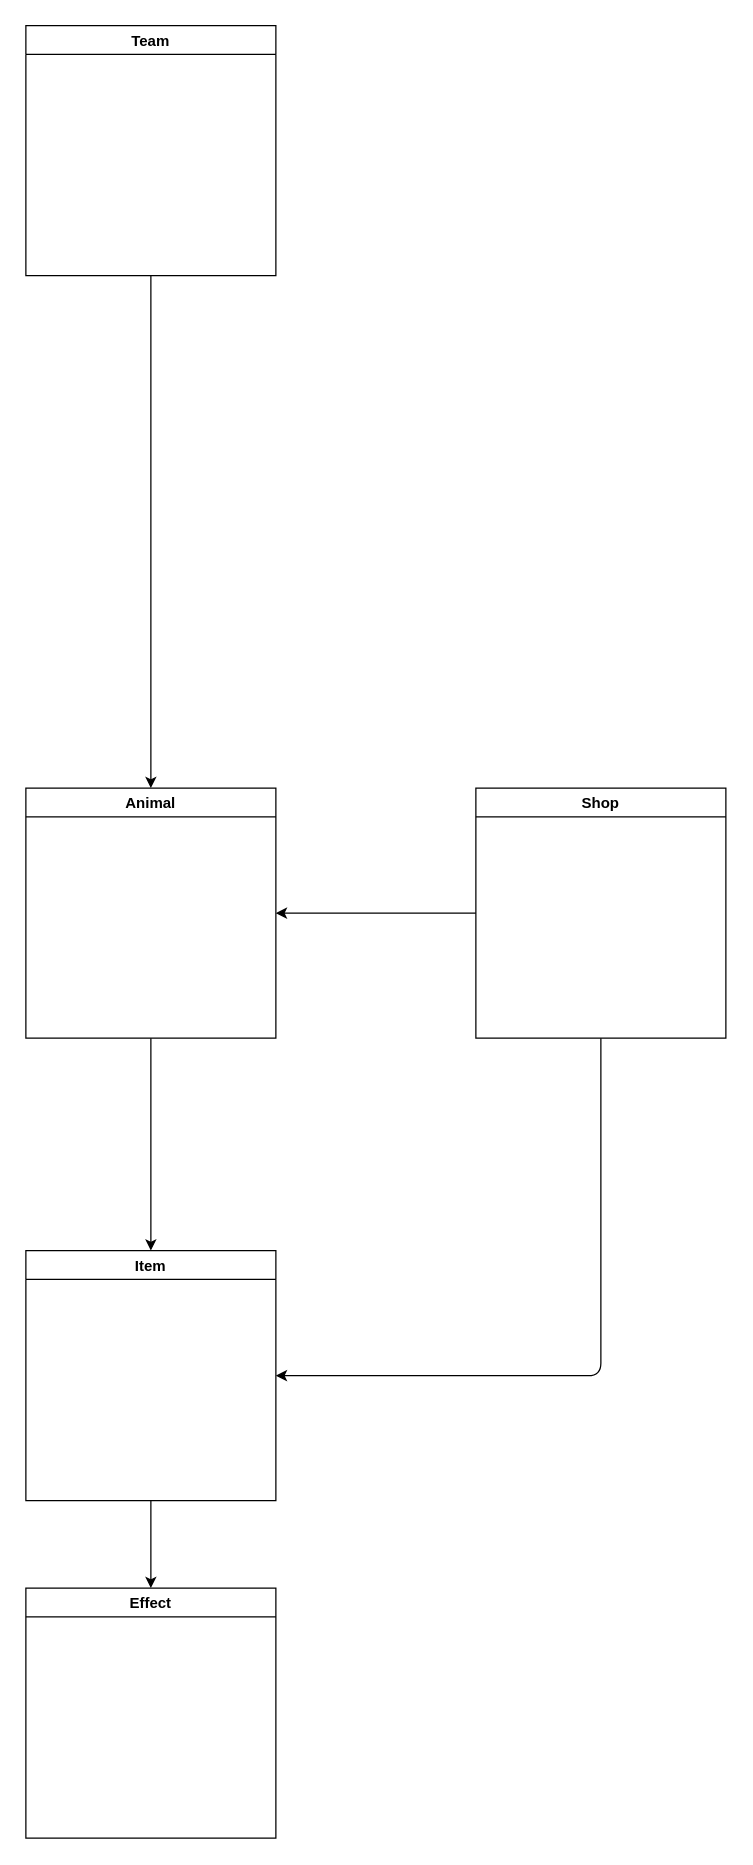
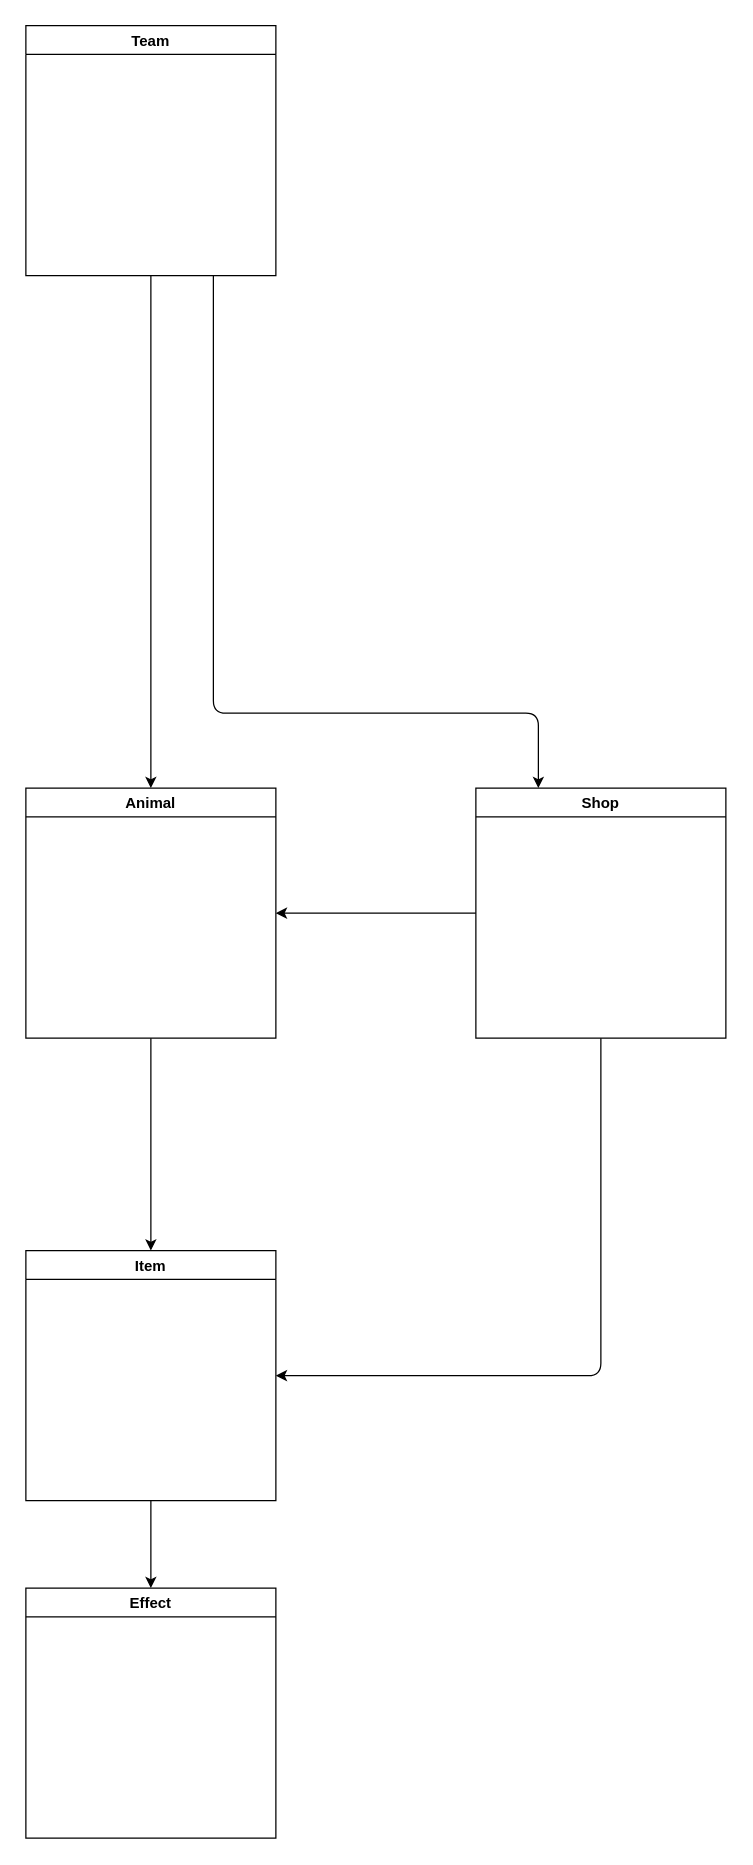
none -> (213, 680)
